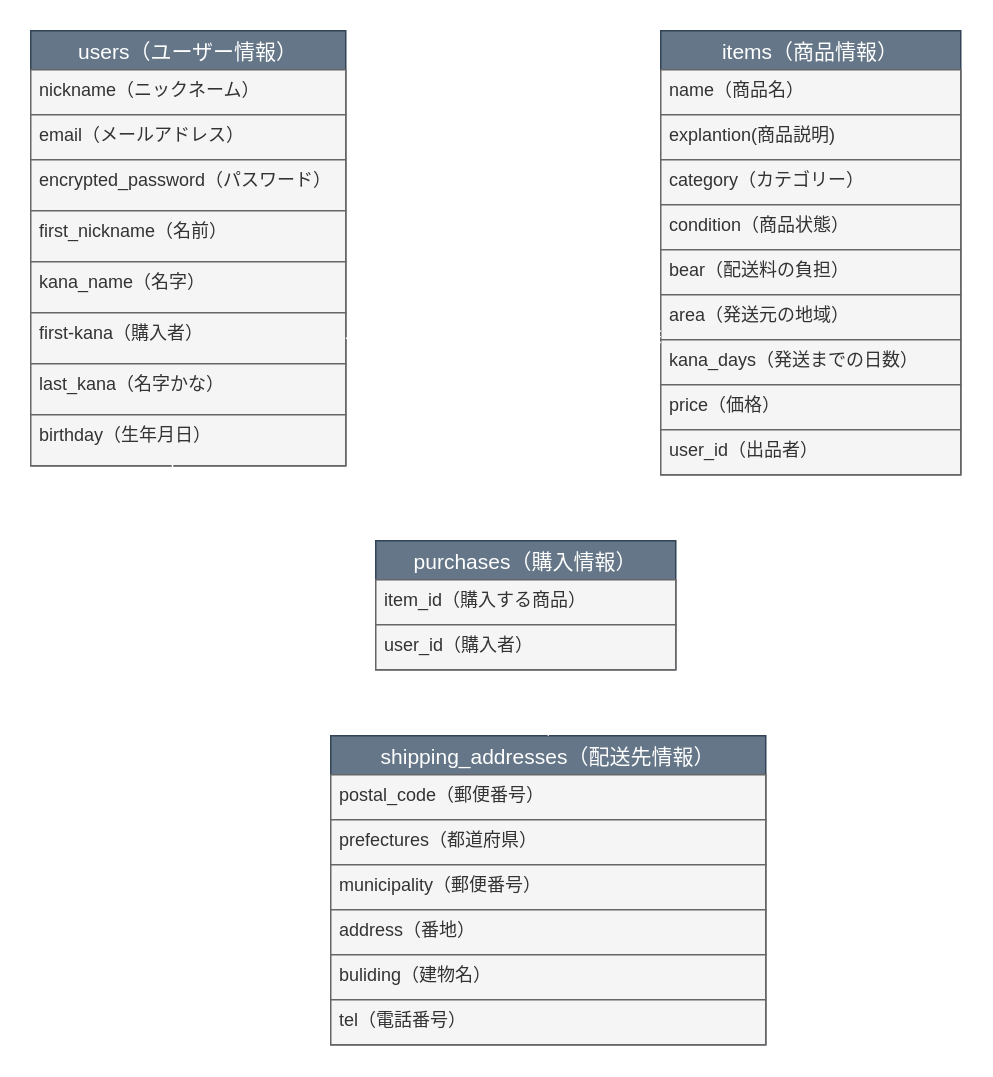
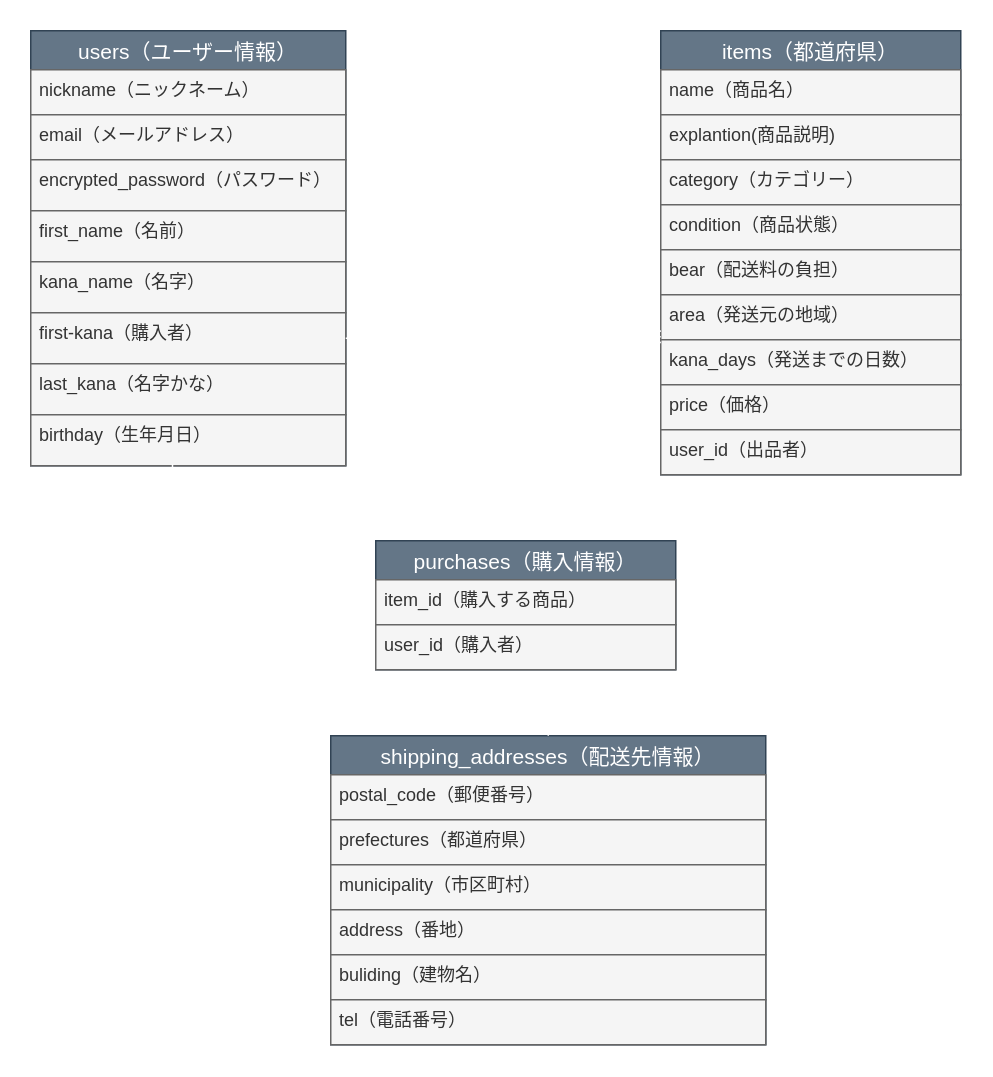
(810, 52) -> (810, 52)
(141, 231) -> (123, 231)
(444, 885) -> (444, 885)
